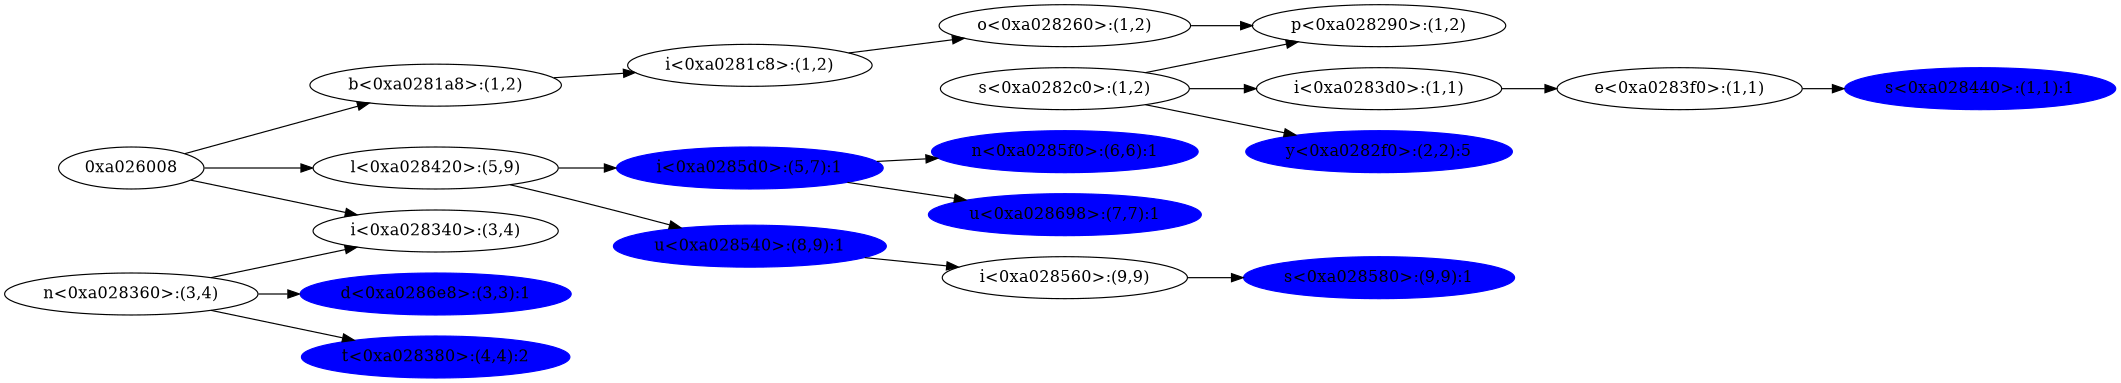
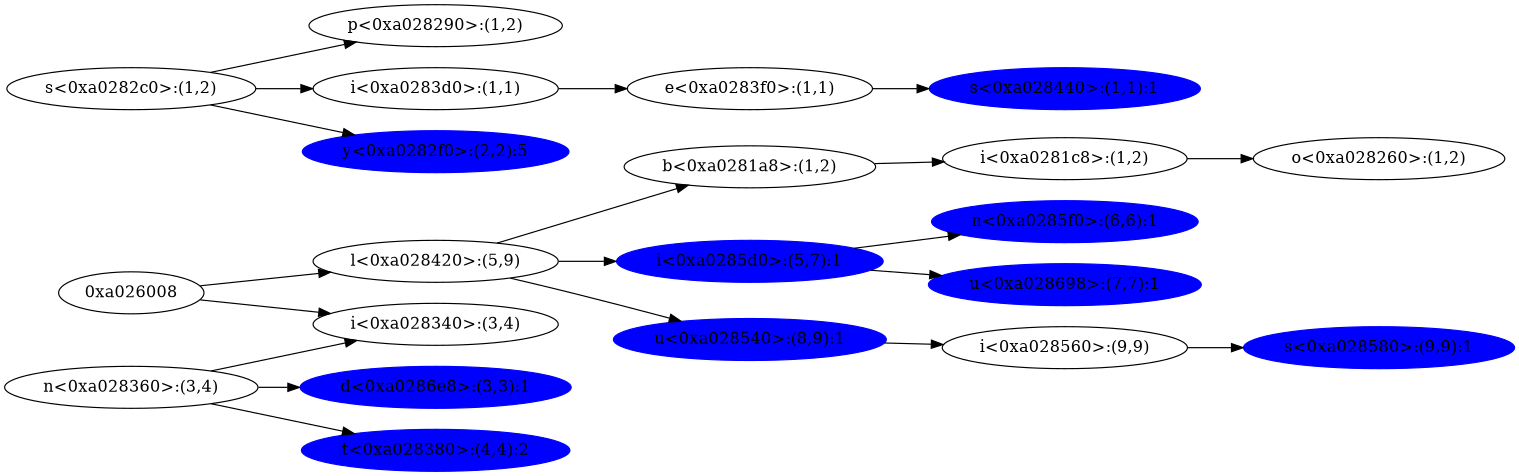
(1216, 26) -> none
(271, 130) -> (587, 216)
